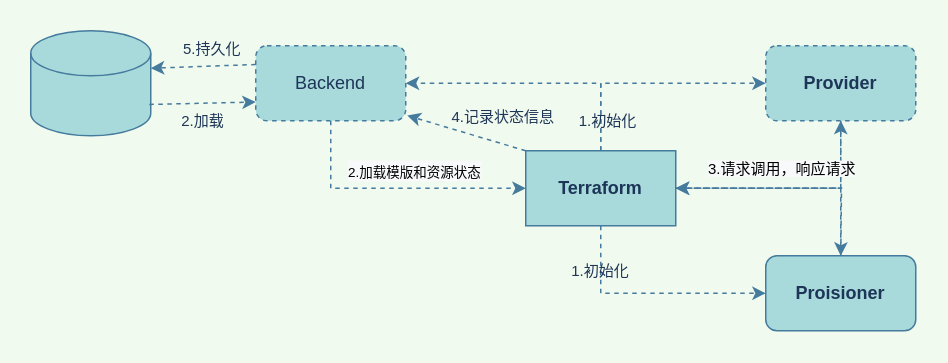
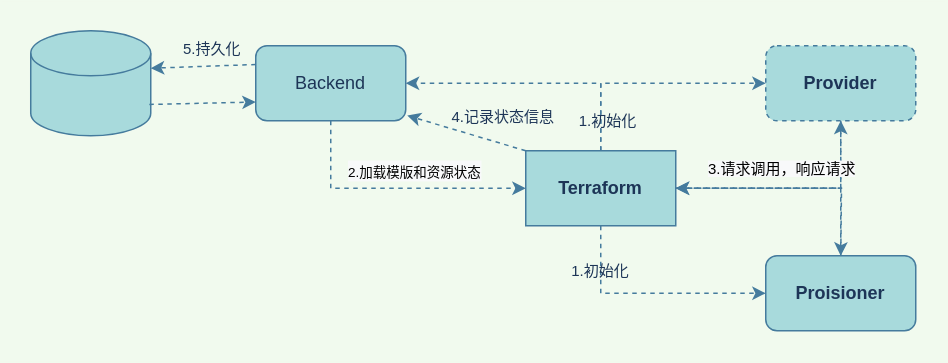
(331, 83) -> (331, 83)
(203, 121) -> none
